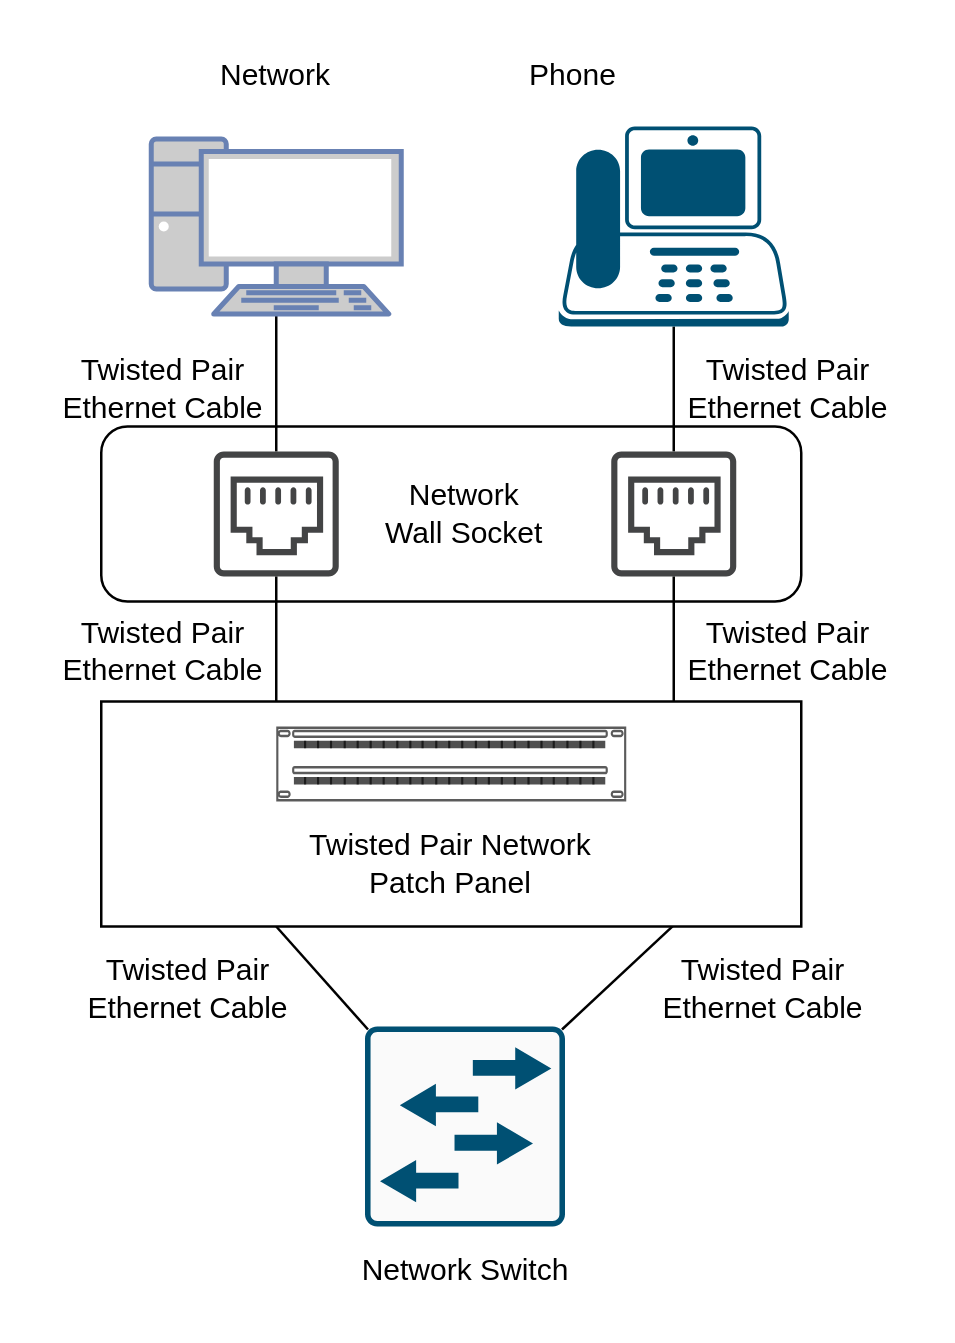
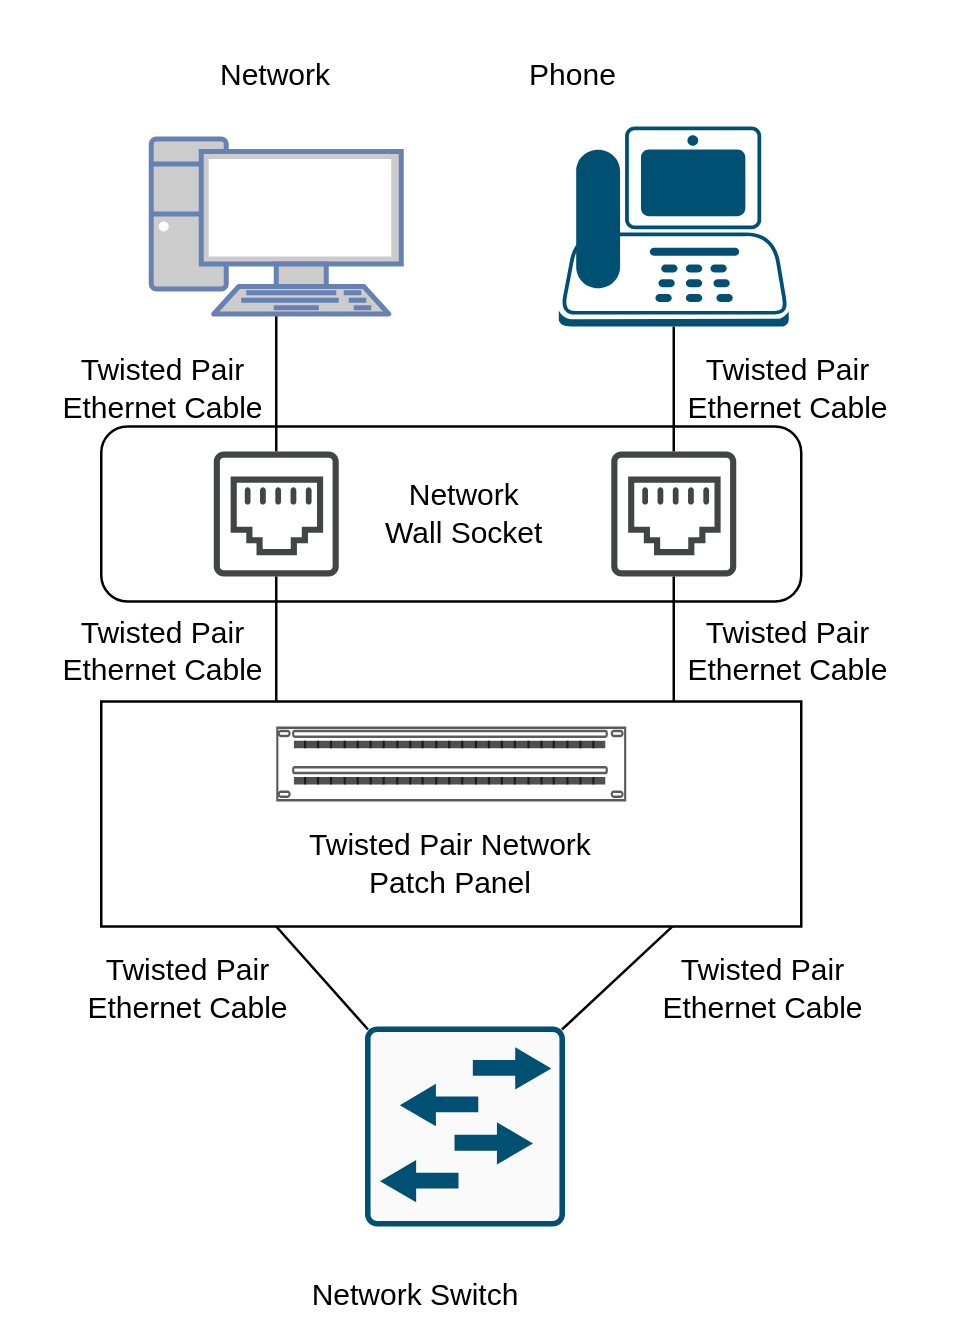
(465, 1270) -> (415, 1295)
